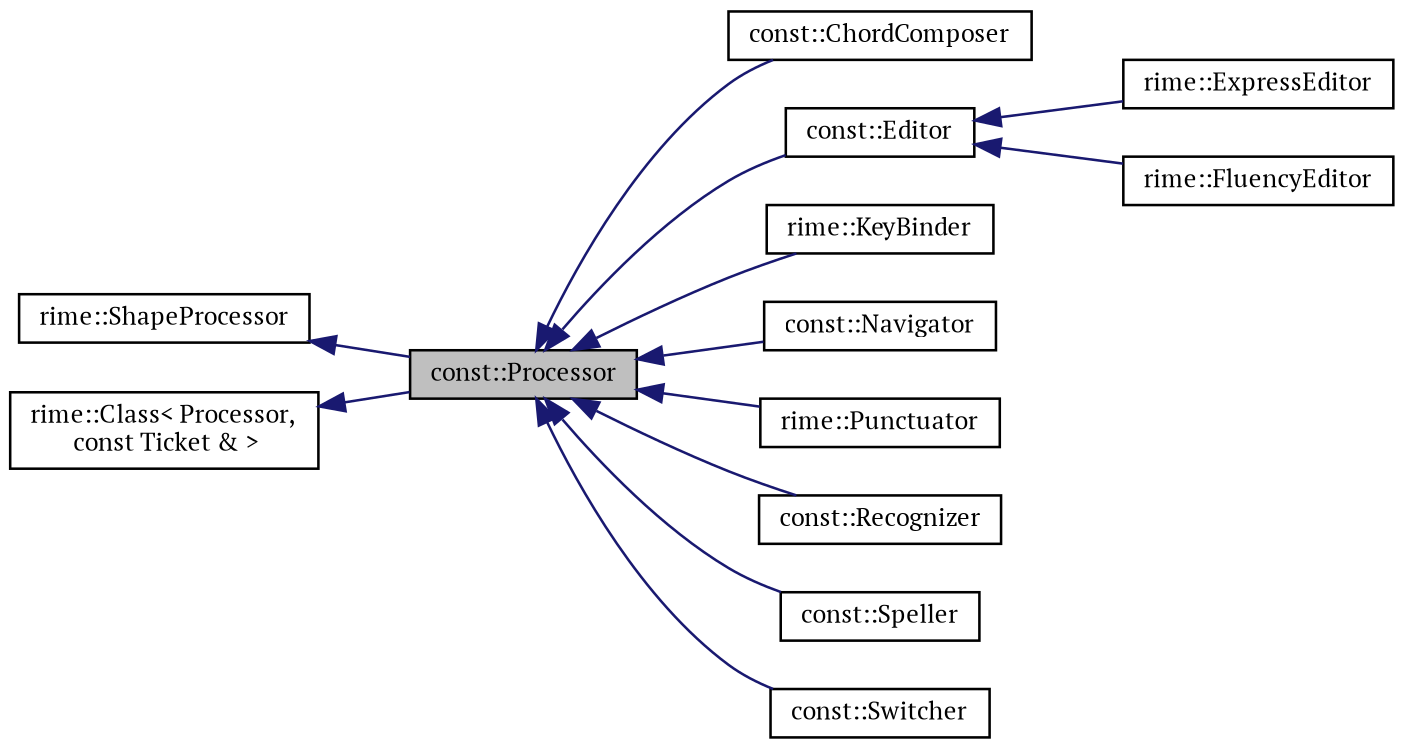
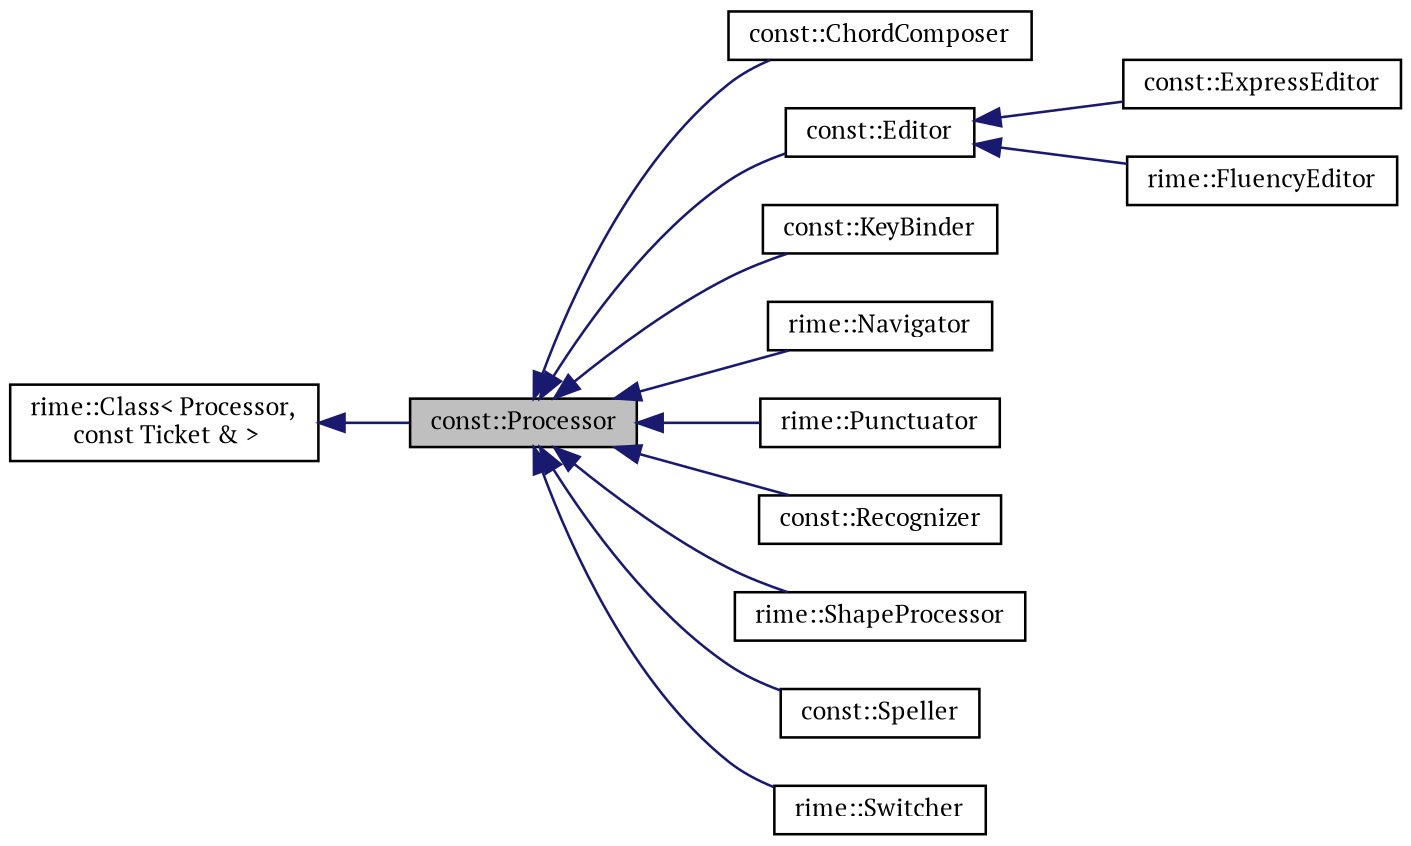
(1258, 84) -> (1262, 84)
(880, 229) -> (880, 229)
(880, 326) -> (880, 326)
(373, 351) -> (675, 537)
(880, 713) -> (880, 810)
